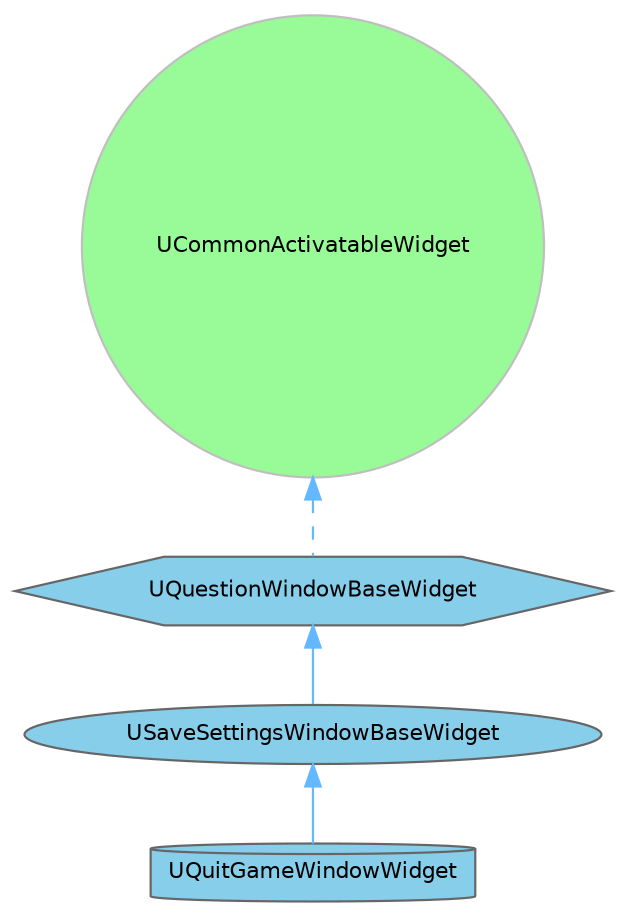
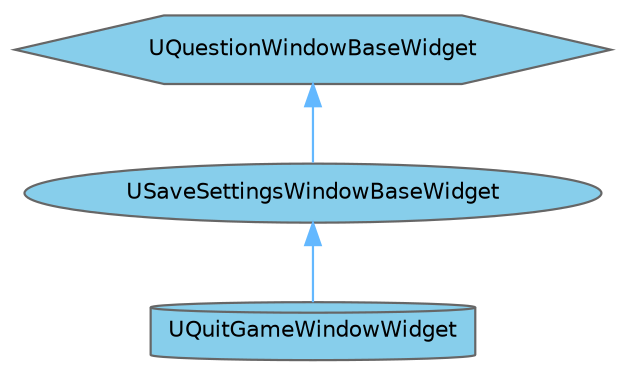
(313, 246) -> none
